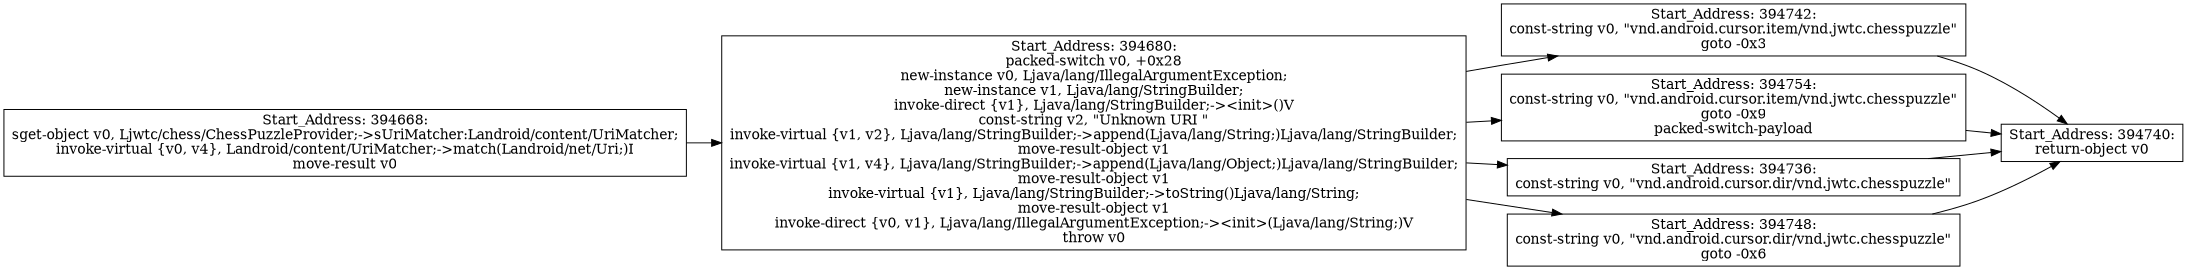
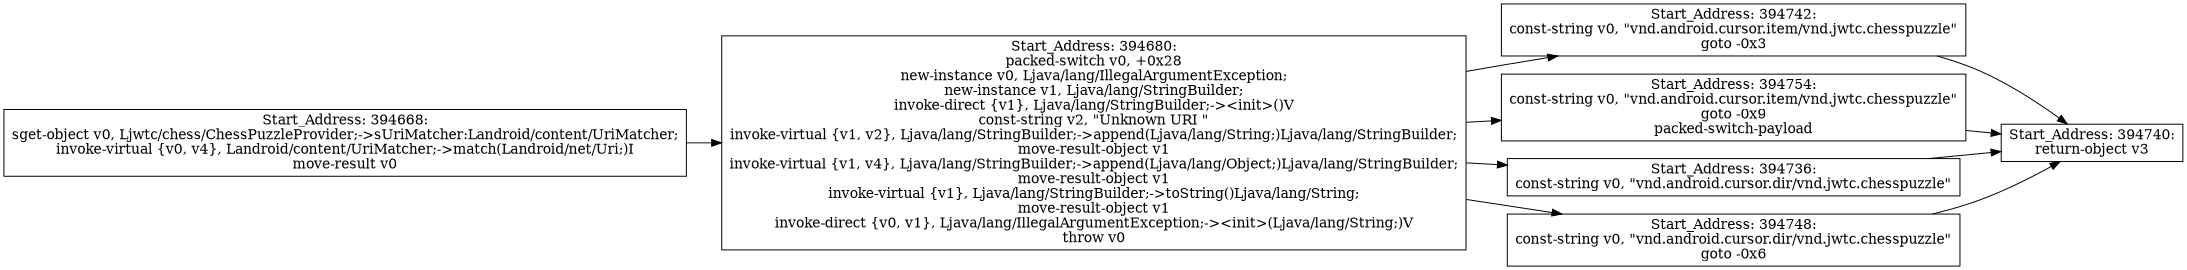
(2092, 143) -> (2092, 143)
